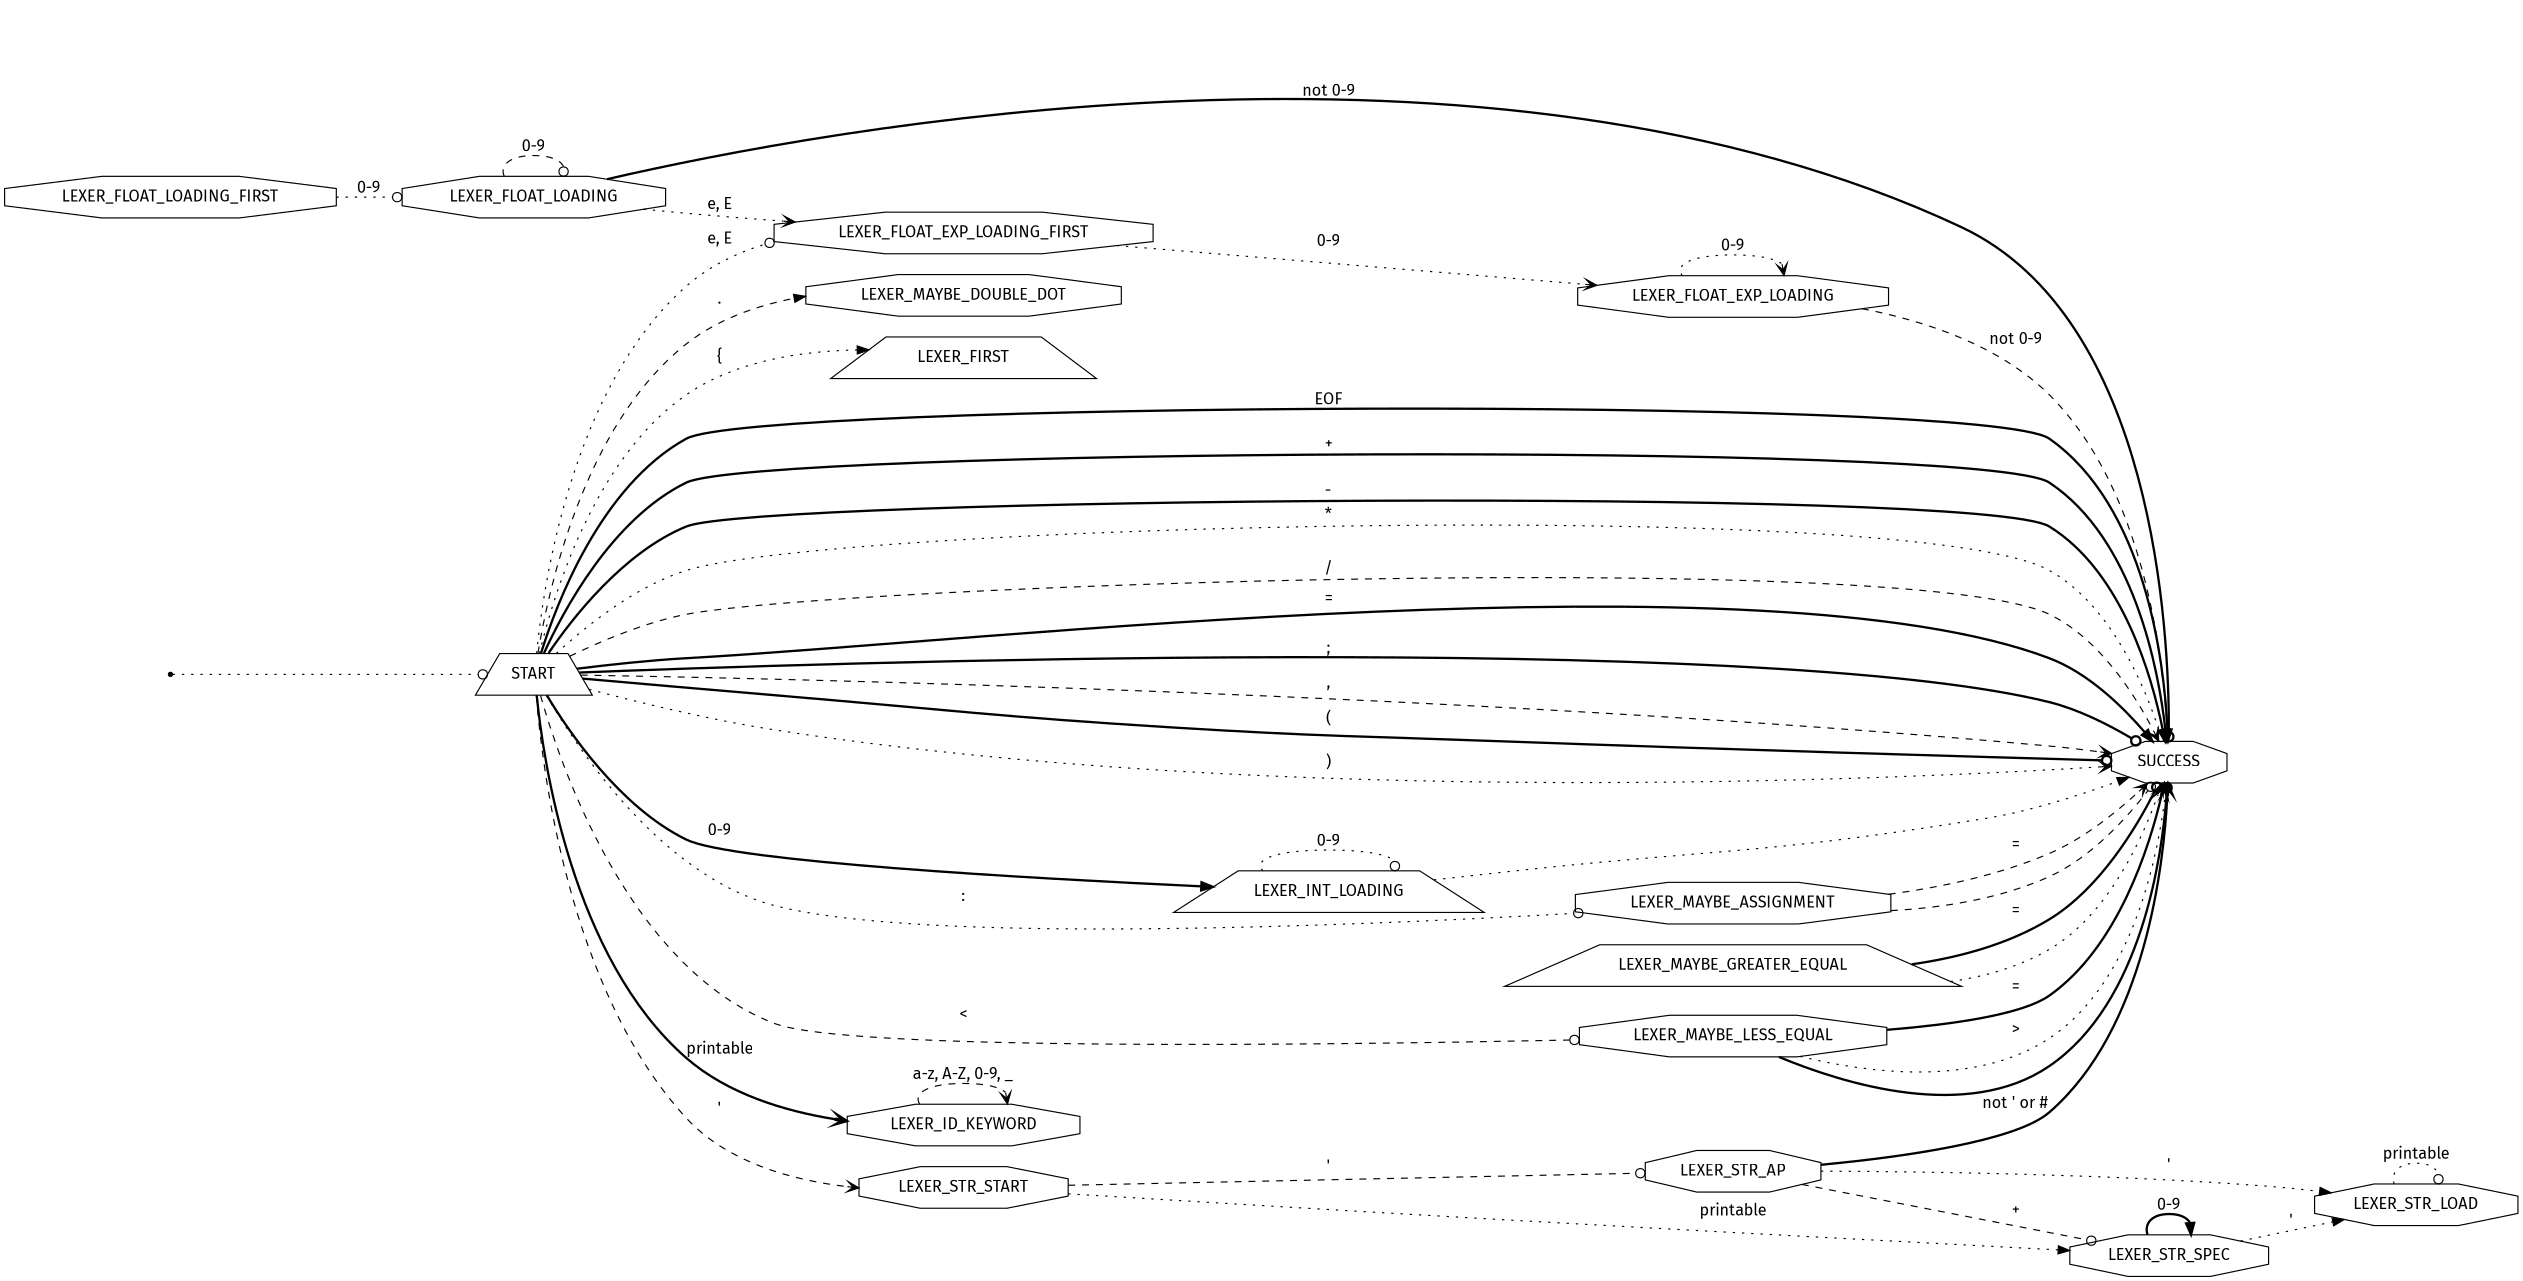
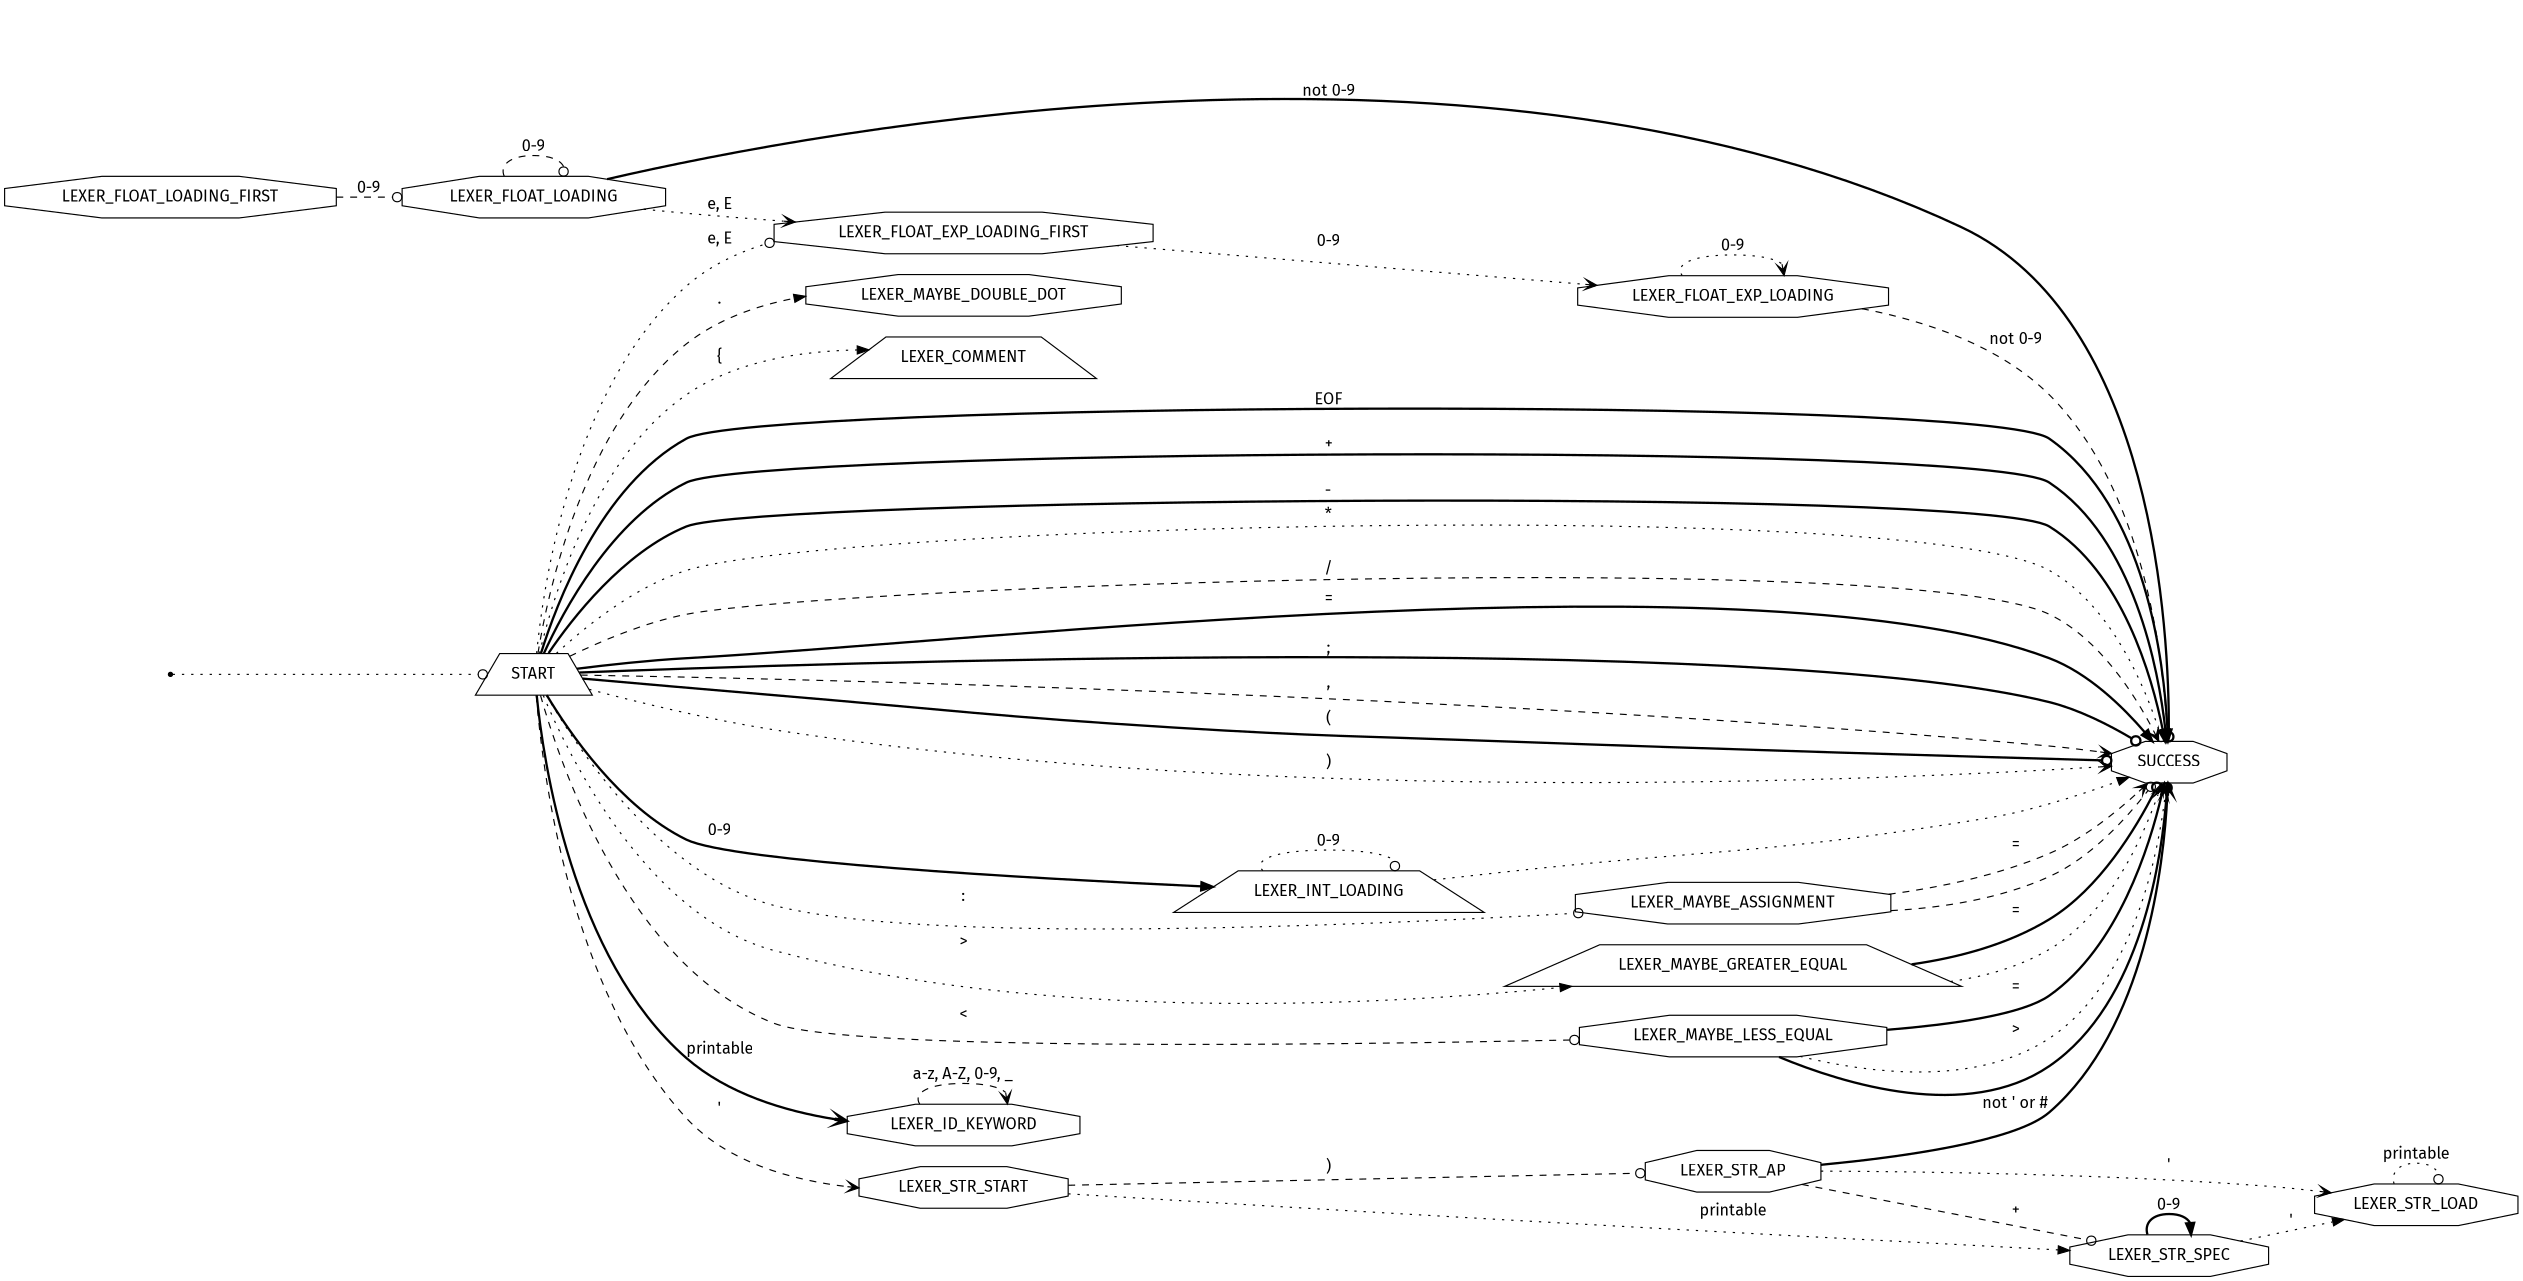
(364, 197) -> (364, 197)
(964, 358) -> (964, 358)
none -> (988, 990)
(1329, 1167) -> (1329, 1167)
(2070, 1176) -> (2070, 1176)
